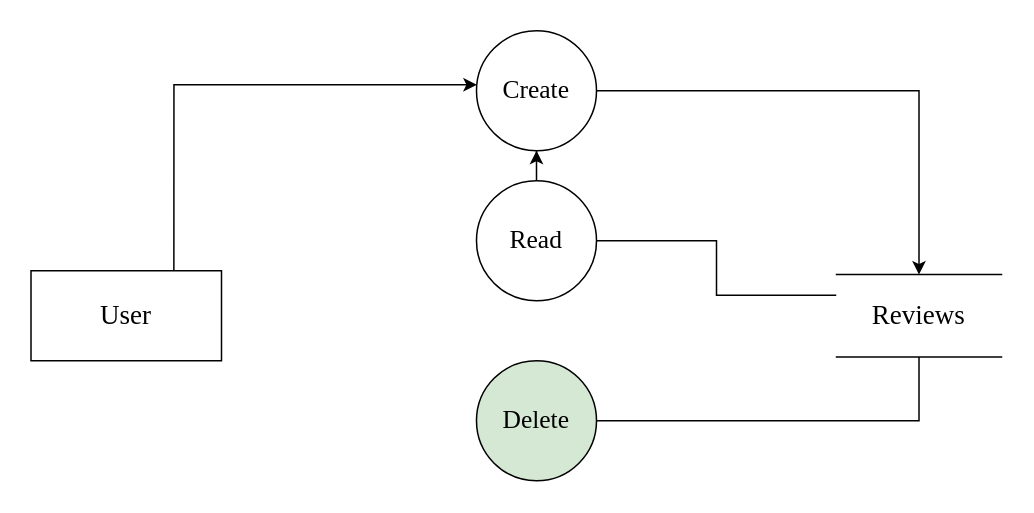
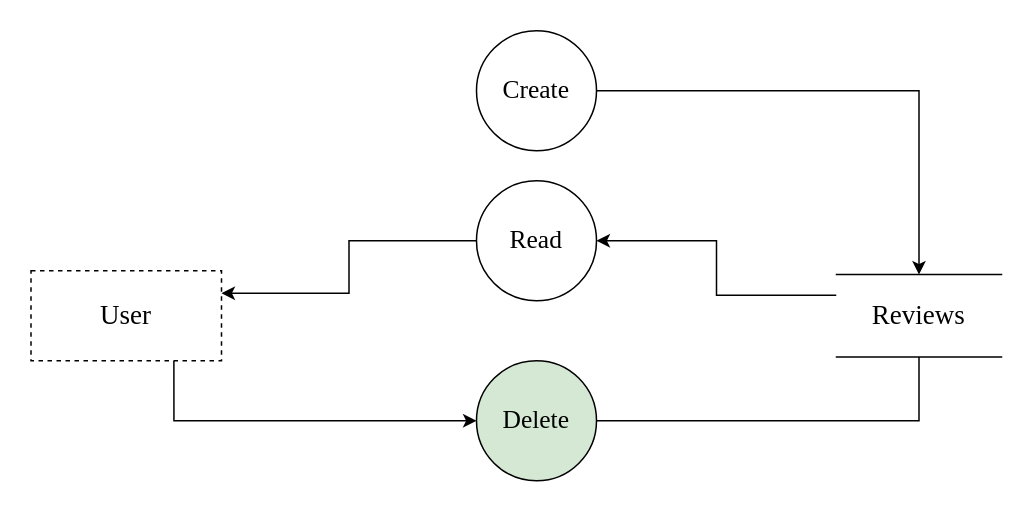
(227, 85) -> none
(536, 161) -> (349, 262)
(603, 241) -> (608, 241)
(126, 316) -> (126, 316)
none -> (290, 421)
